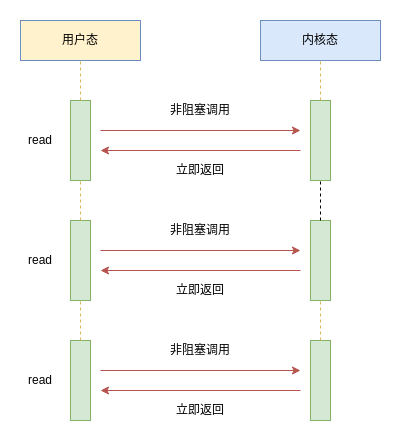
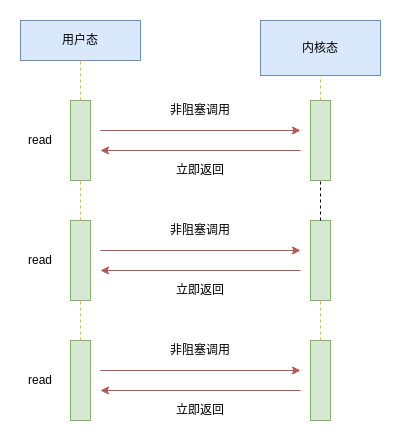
(81, 41) -> (81, 41)
(321, 41) -> (321, 48)
